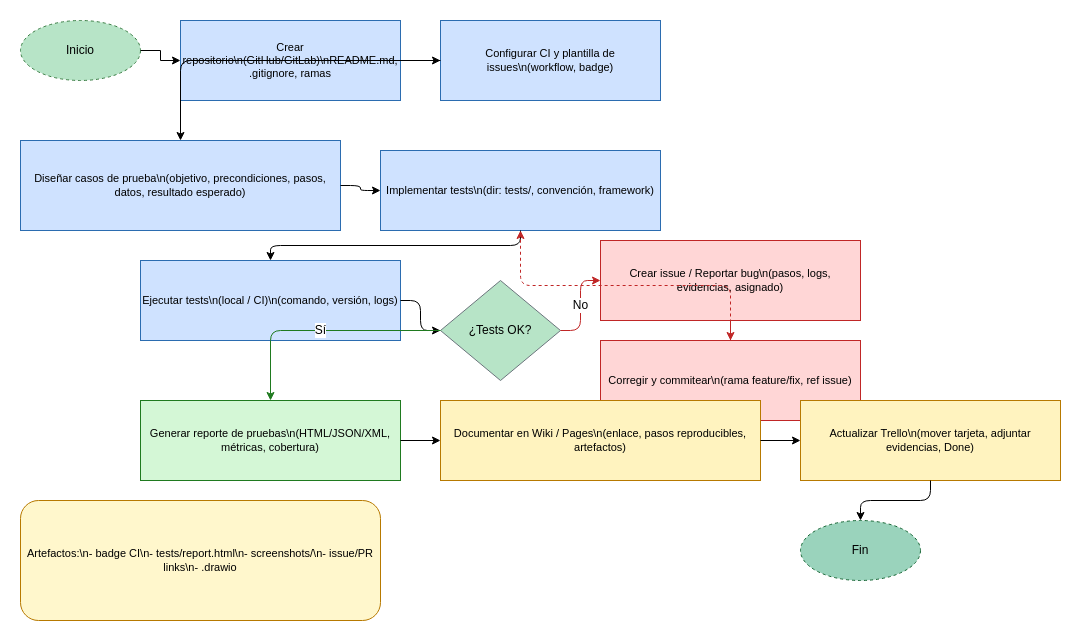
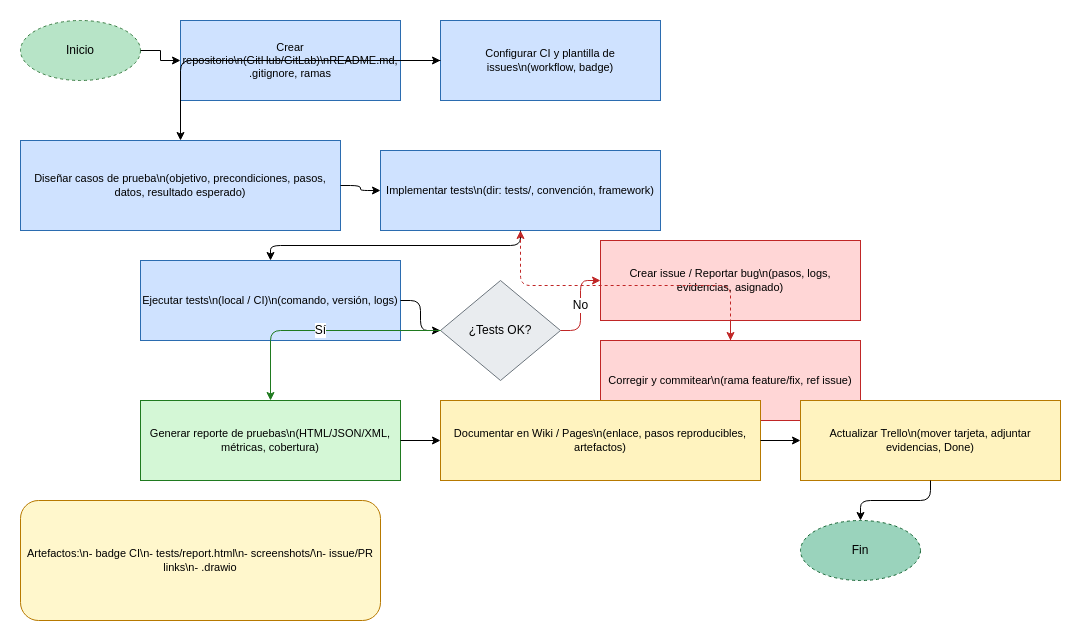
(501, 331) -> (501, 331)
